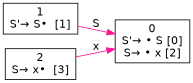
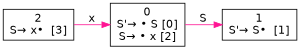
(93, 29) -> (200, 25)
